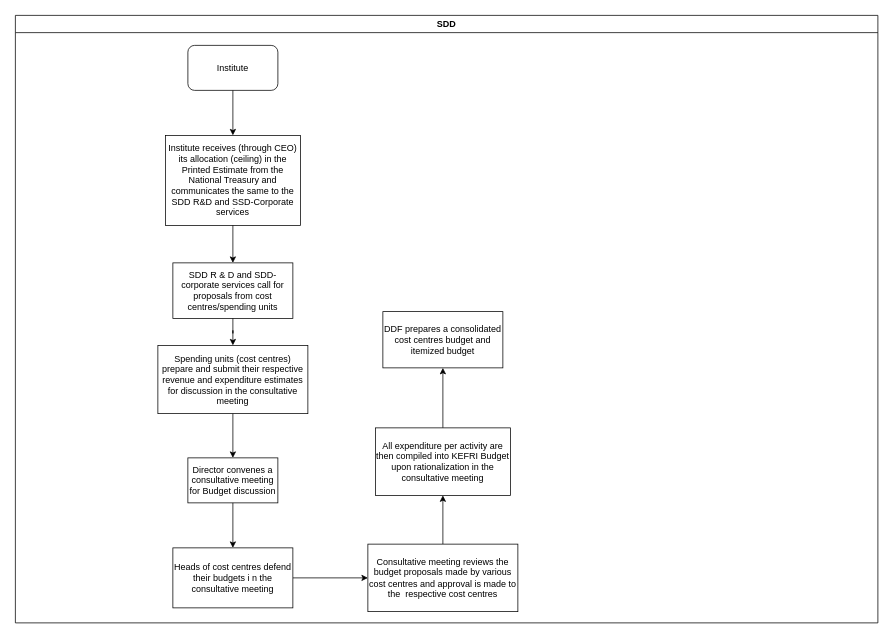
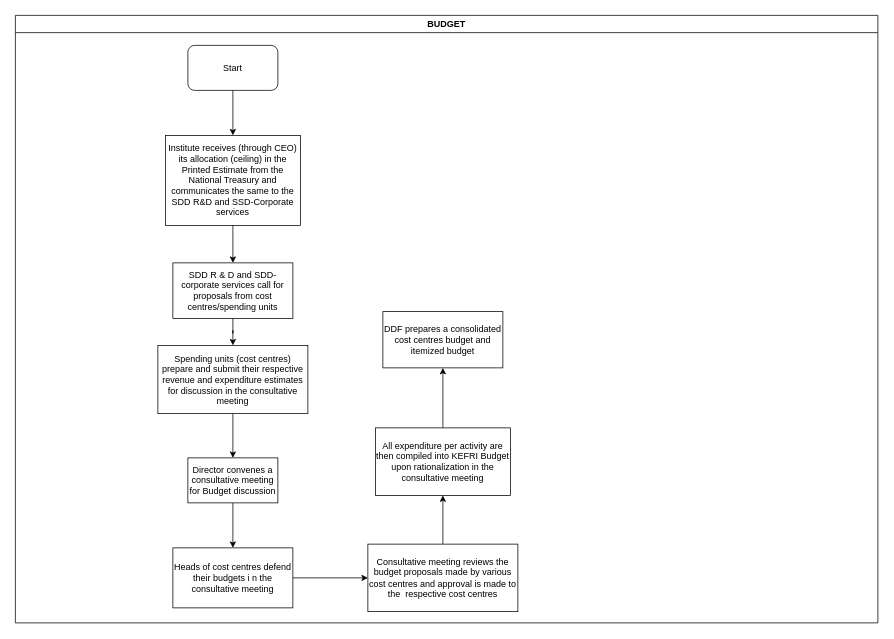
(446, 24) -> (446, 24)
(233, 68) -> (233, 68)
